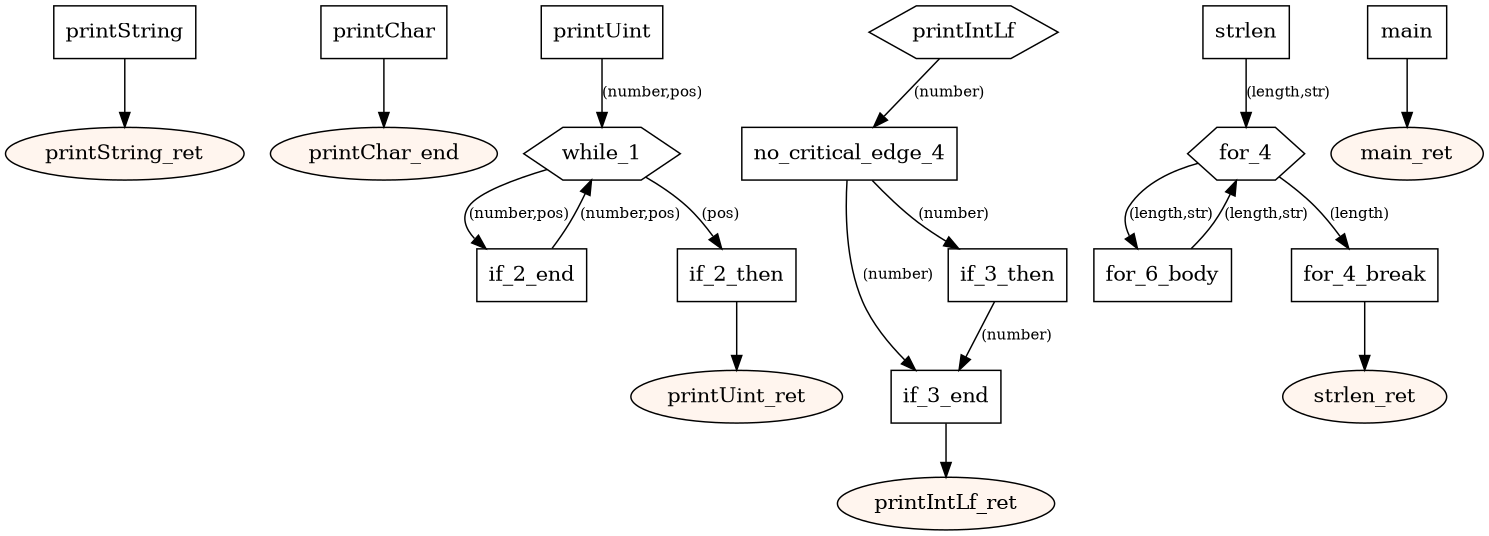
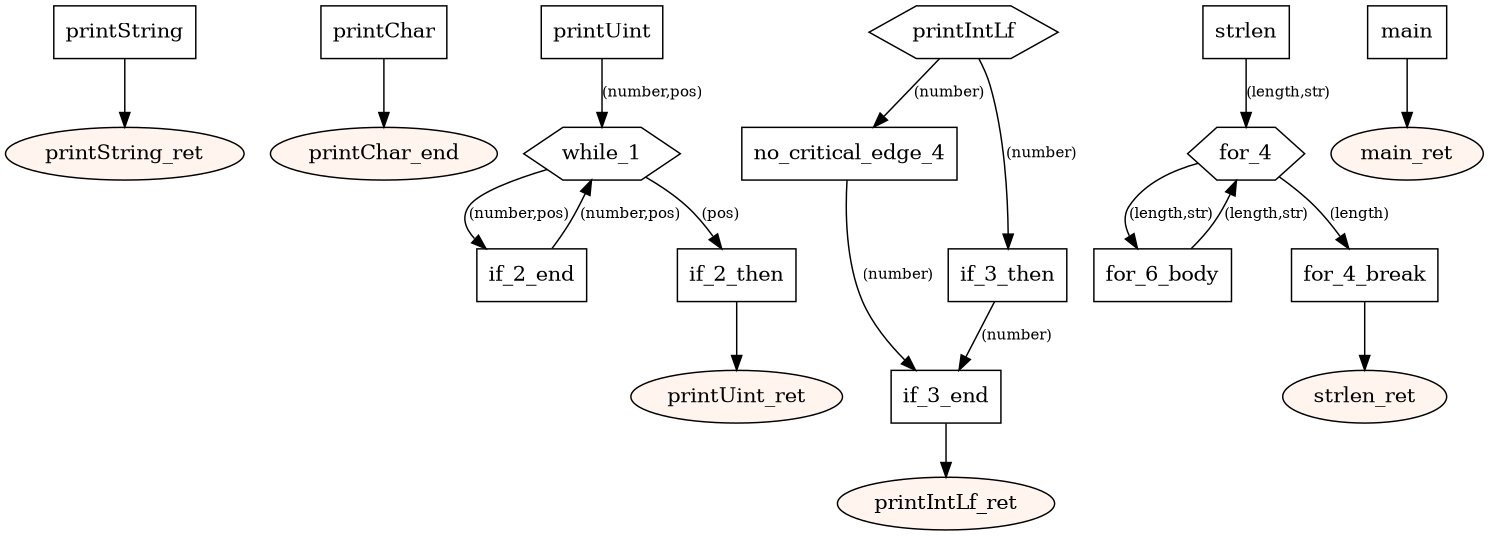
(907, 213) -> (1002, 145)
